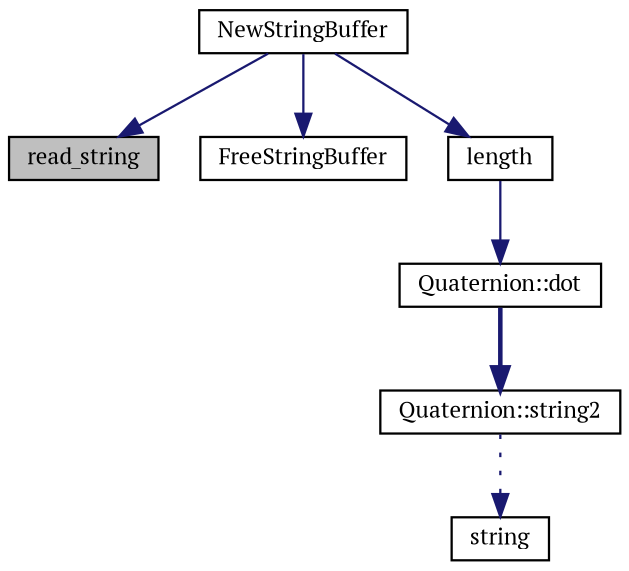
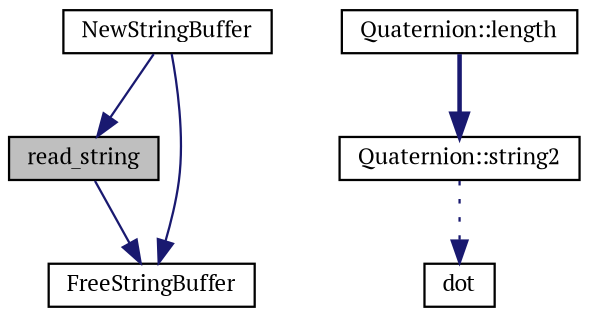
(500, 158) -> none
none -> (112, 212)
(500, 285) -> (460, 32)
(500, 539) -> (460, 285)
